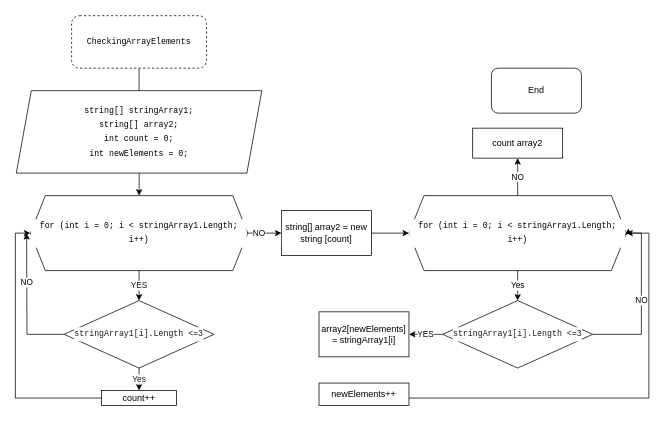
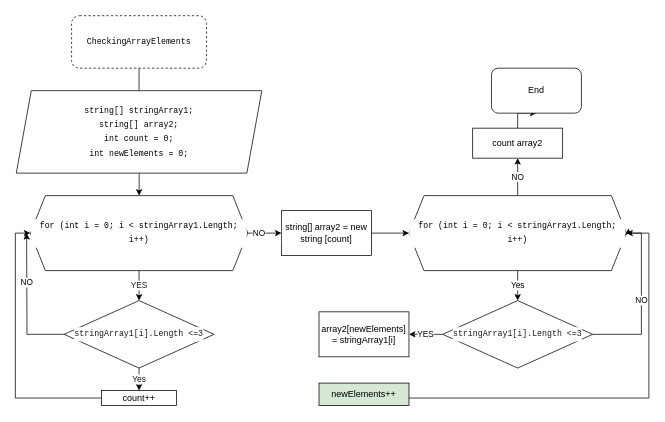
none -> (518, 120)
(364, 394) -> (364, 394)
